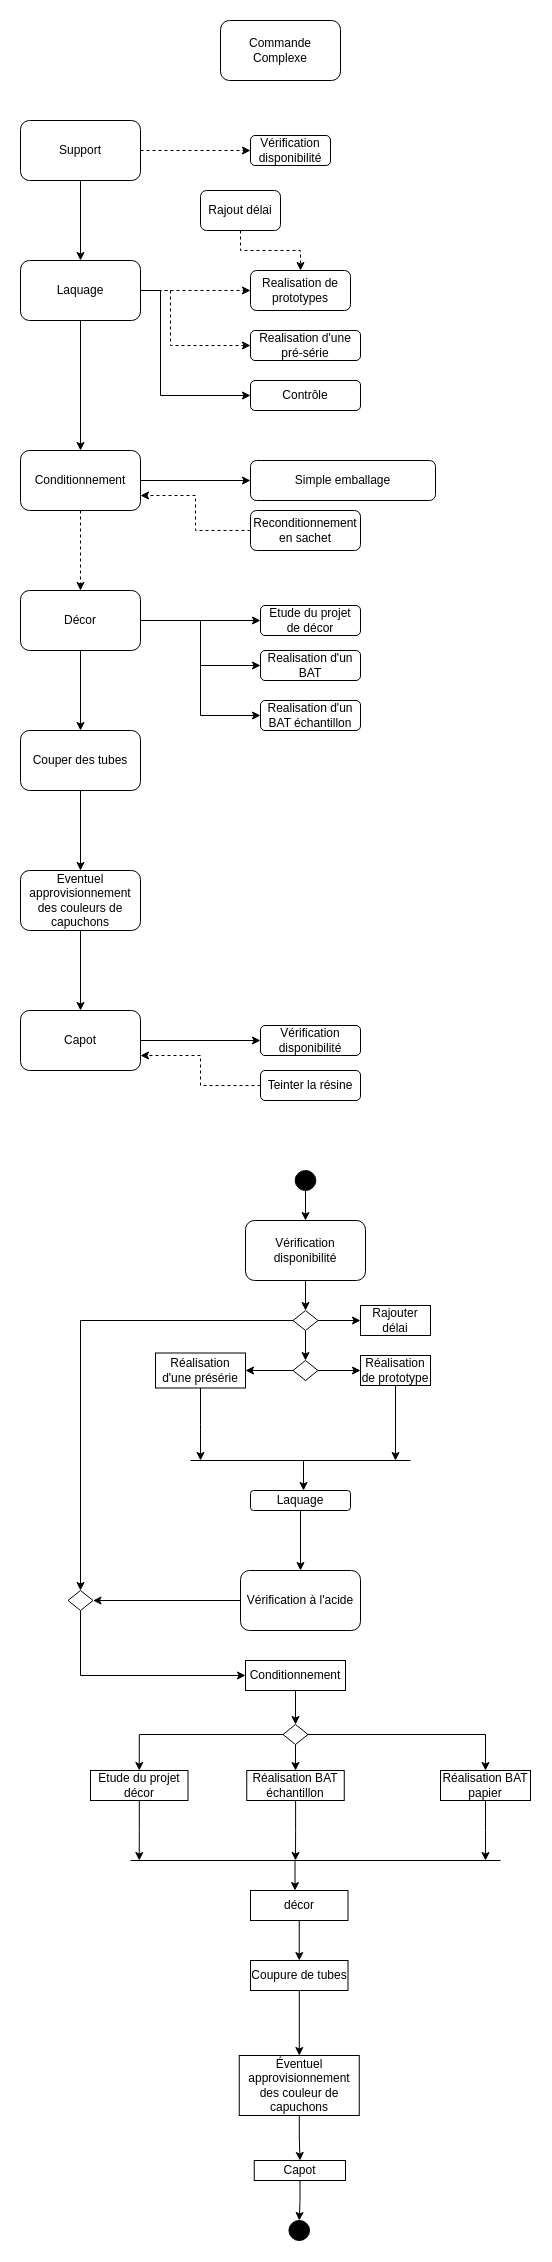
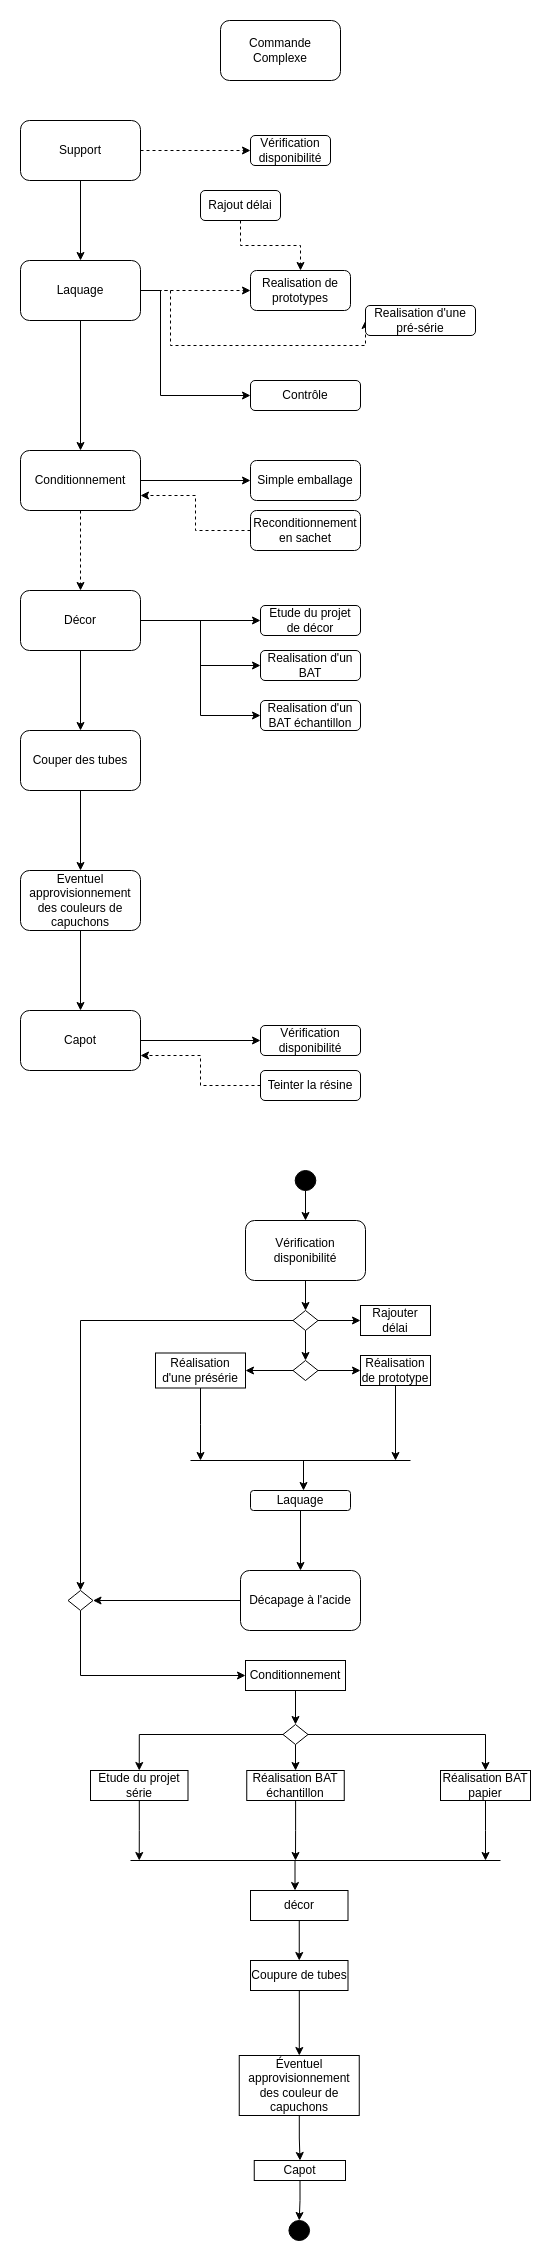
(241, 211) -> (241, 206)
(306, 346) -> (421, 321)
(343, 481) -> (306, 481)
(301, 1601) -> (301, 1601)
(140, 1786) -> (140, 1786)
